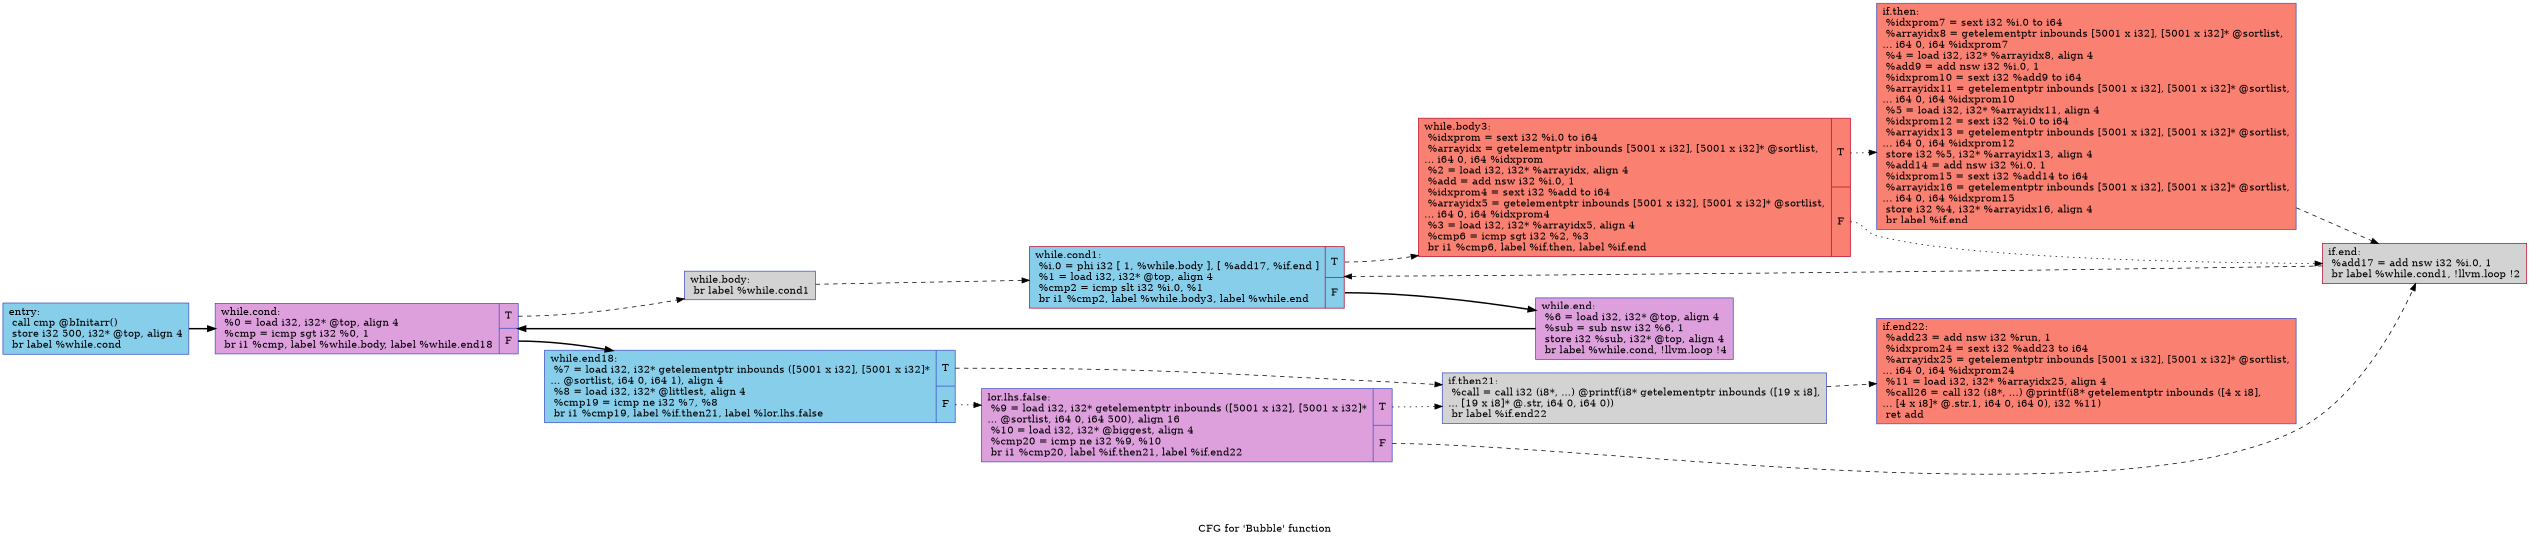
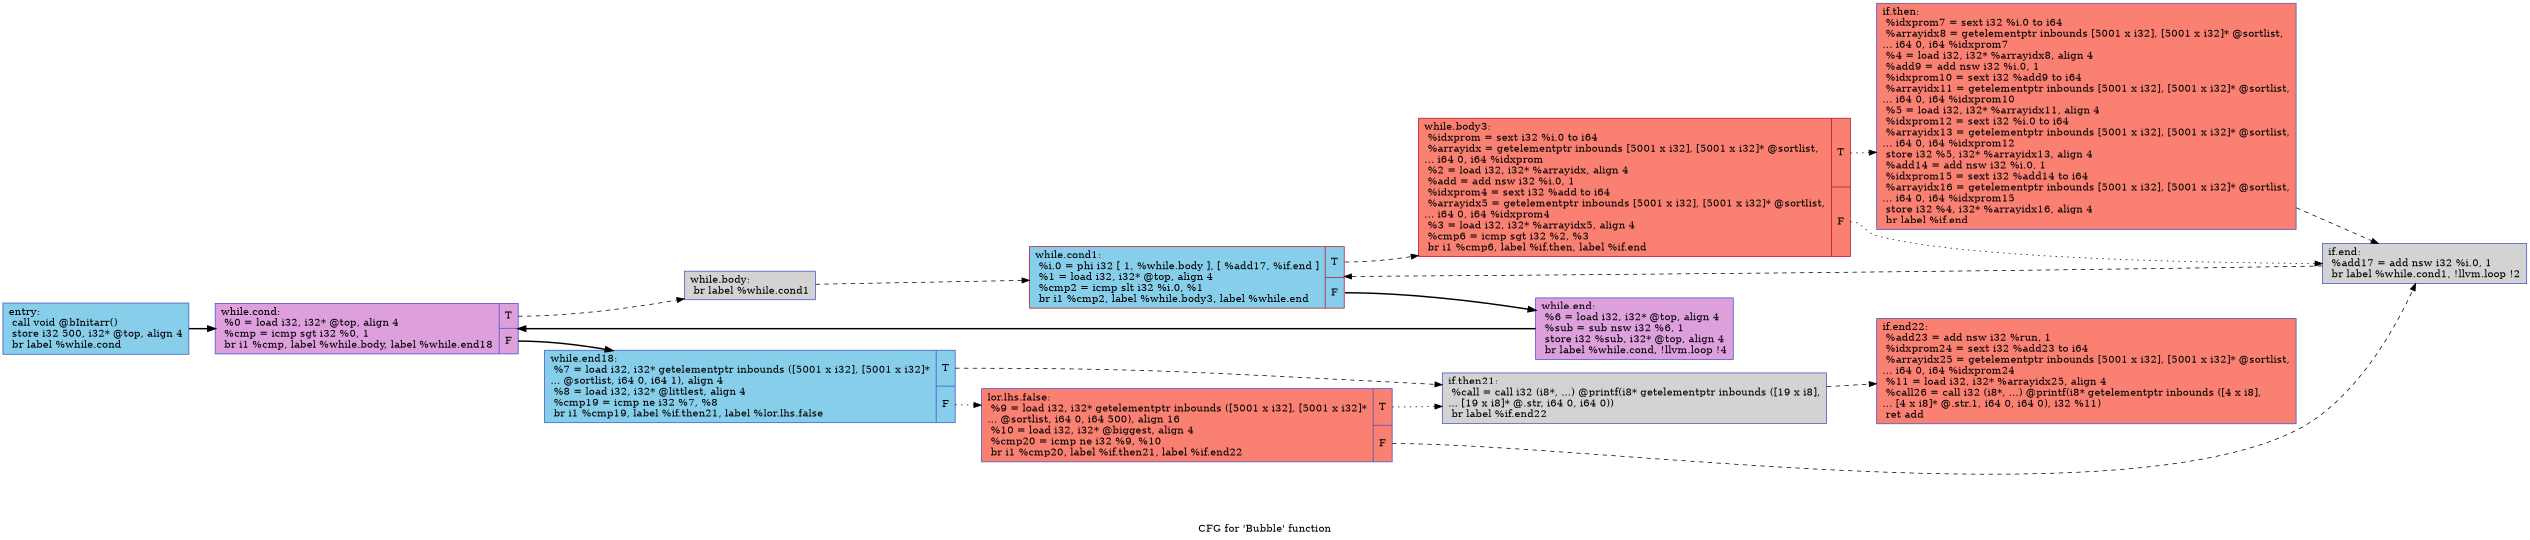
(2425, 264) -> (2425, 264)
(63, 323) -> (63, 323)
(1187, 425) -> (1187, 425)
